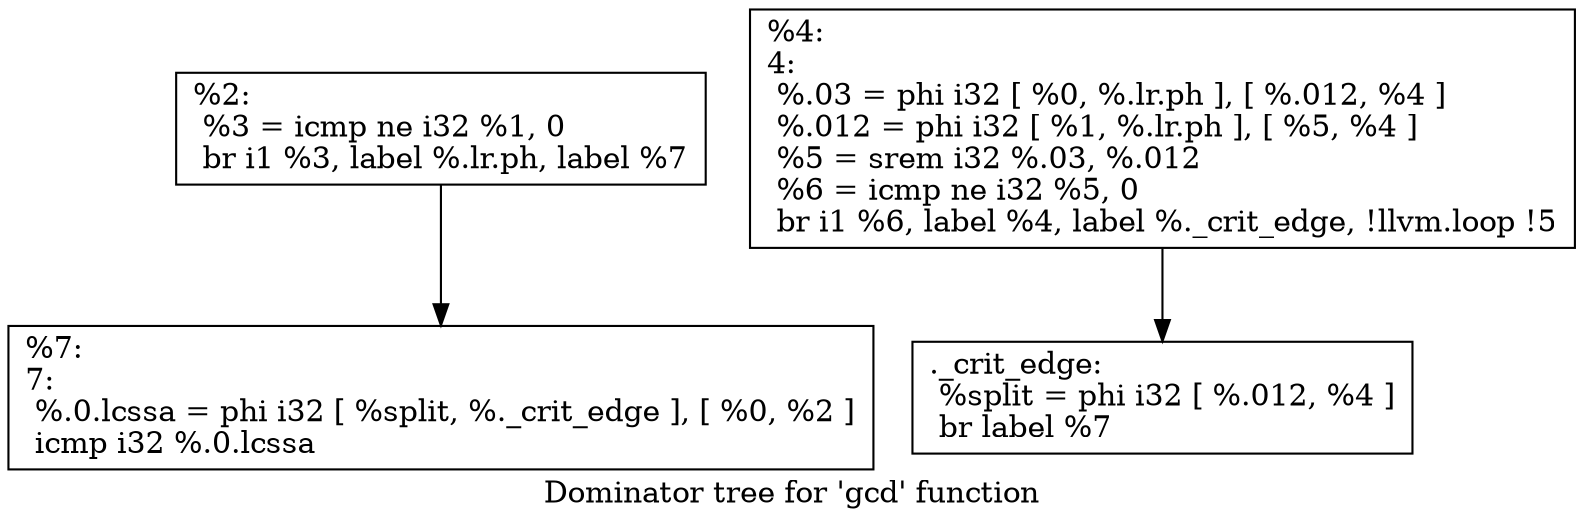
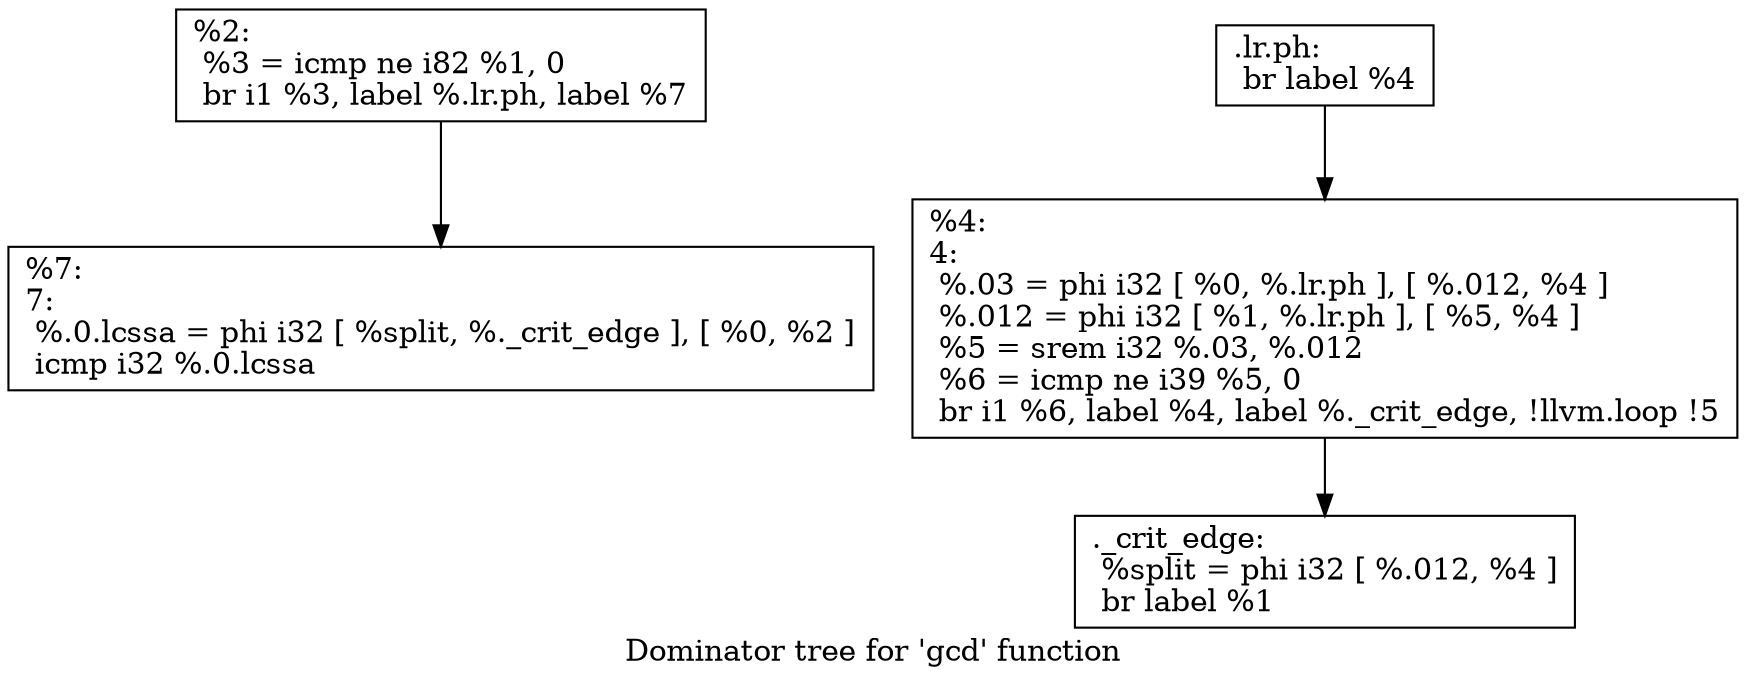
none -> (1325, 65)
(380, 128) -> (380, 64)
(954, 191) -> (1116, 381)
(1021, 428) -> (1184, 602)
